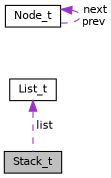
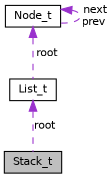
none -> (33, 58)
(43, 126) -> (43, 126)
